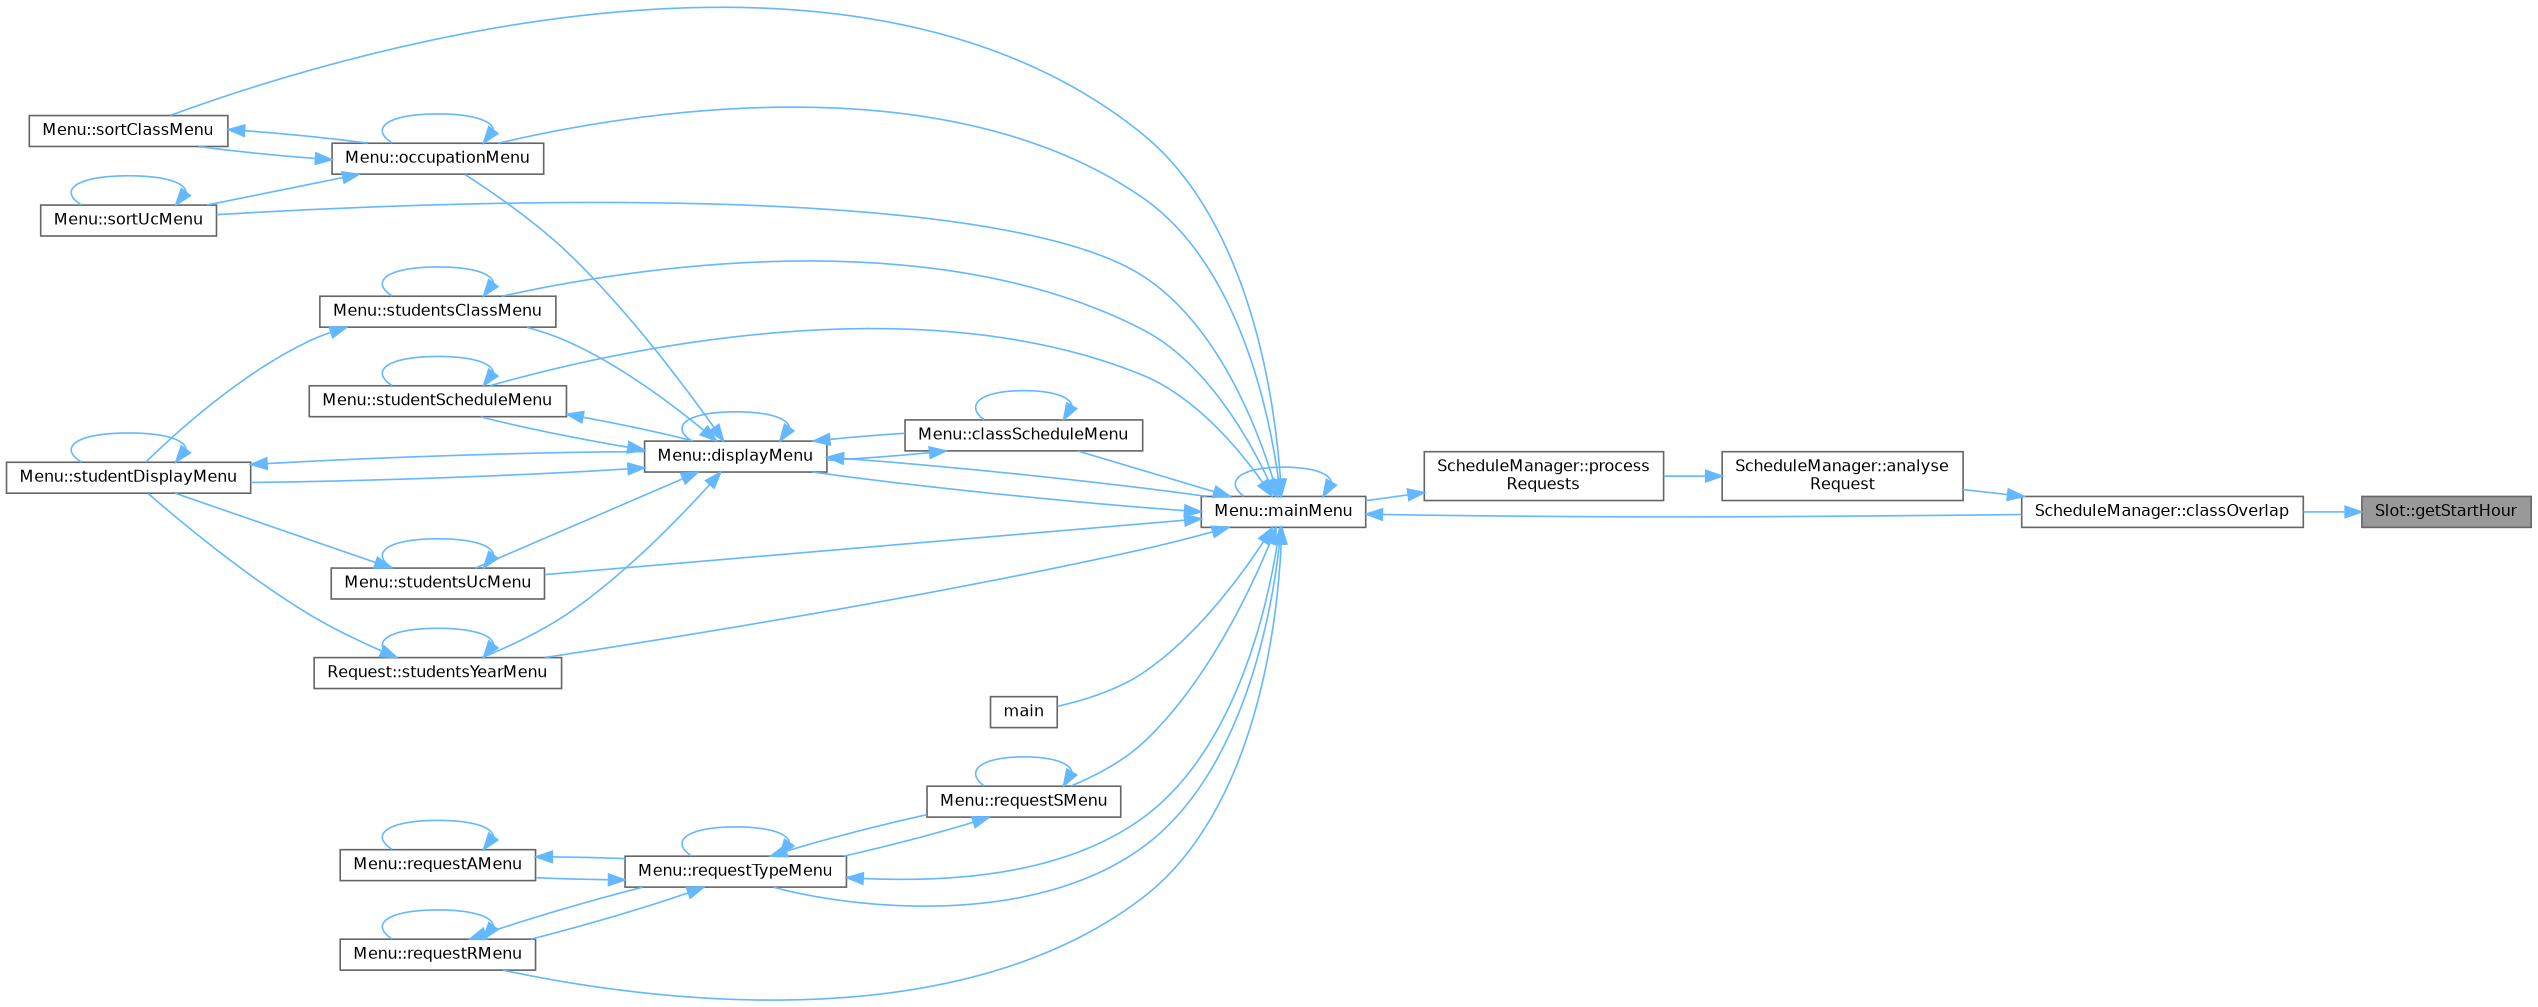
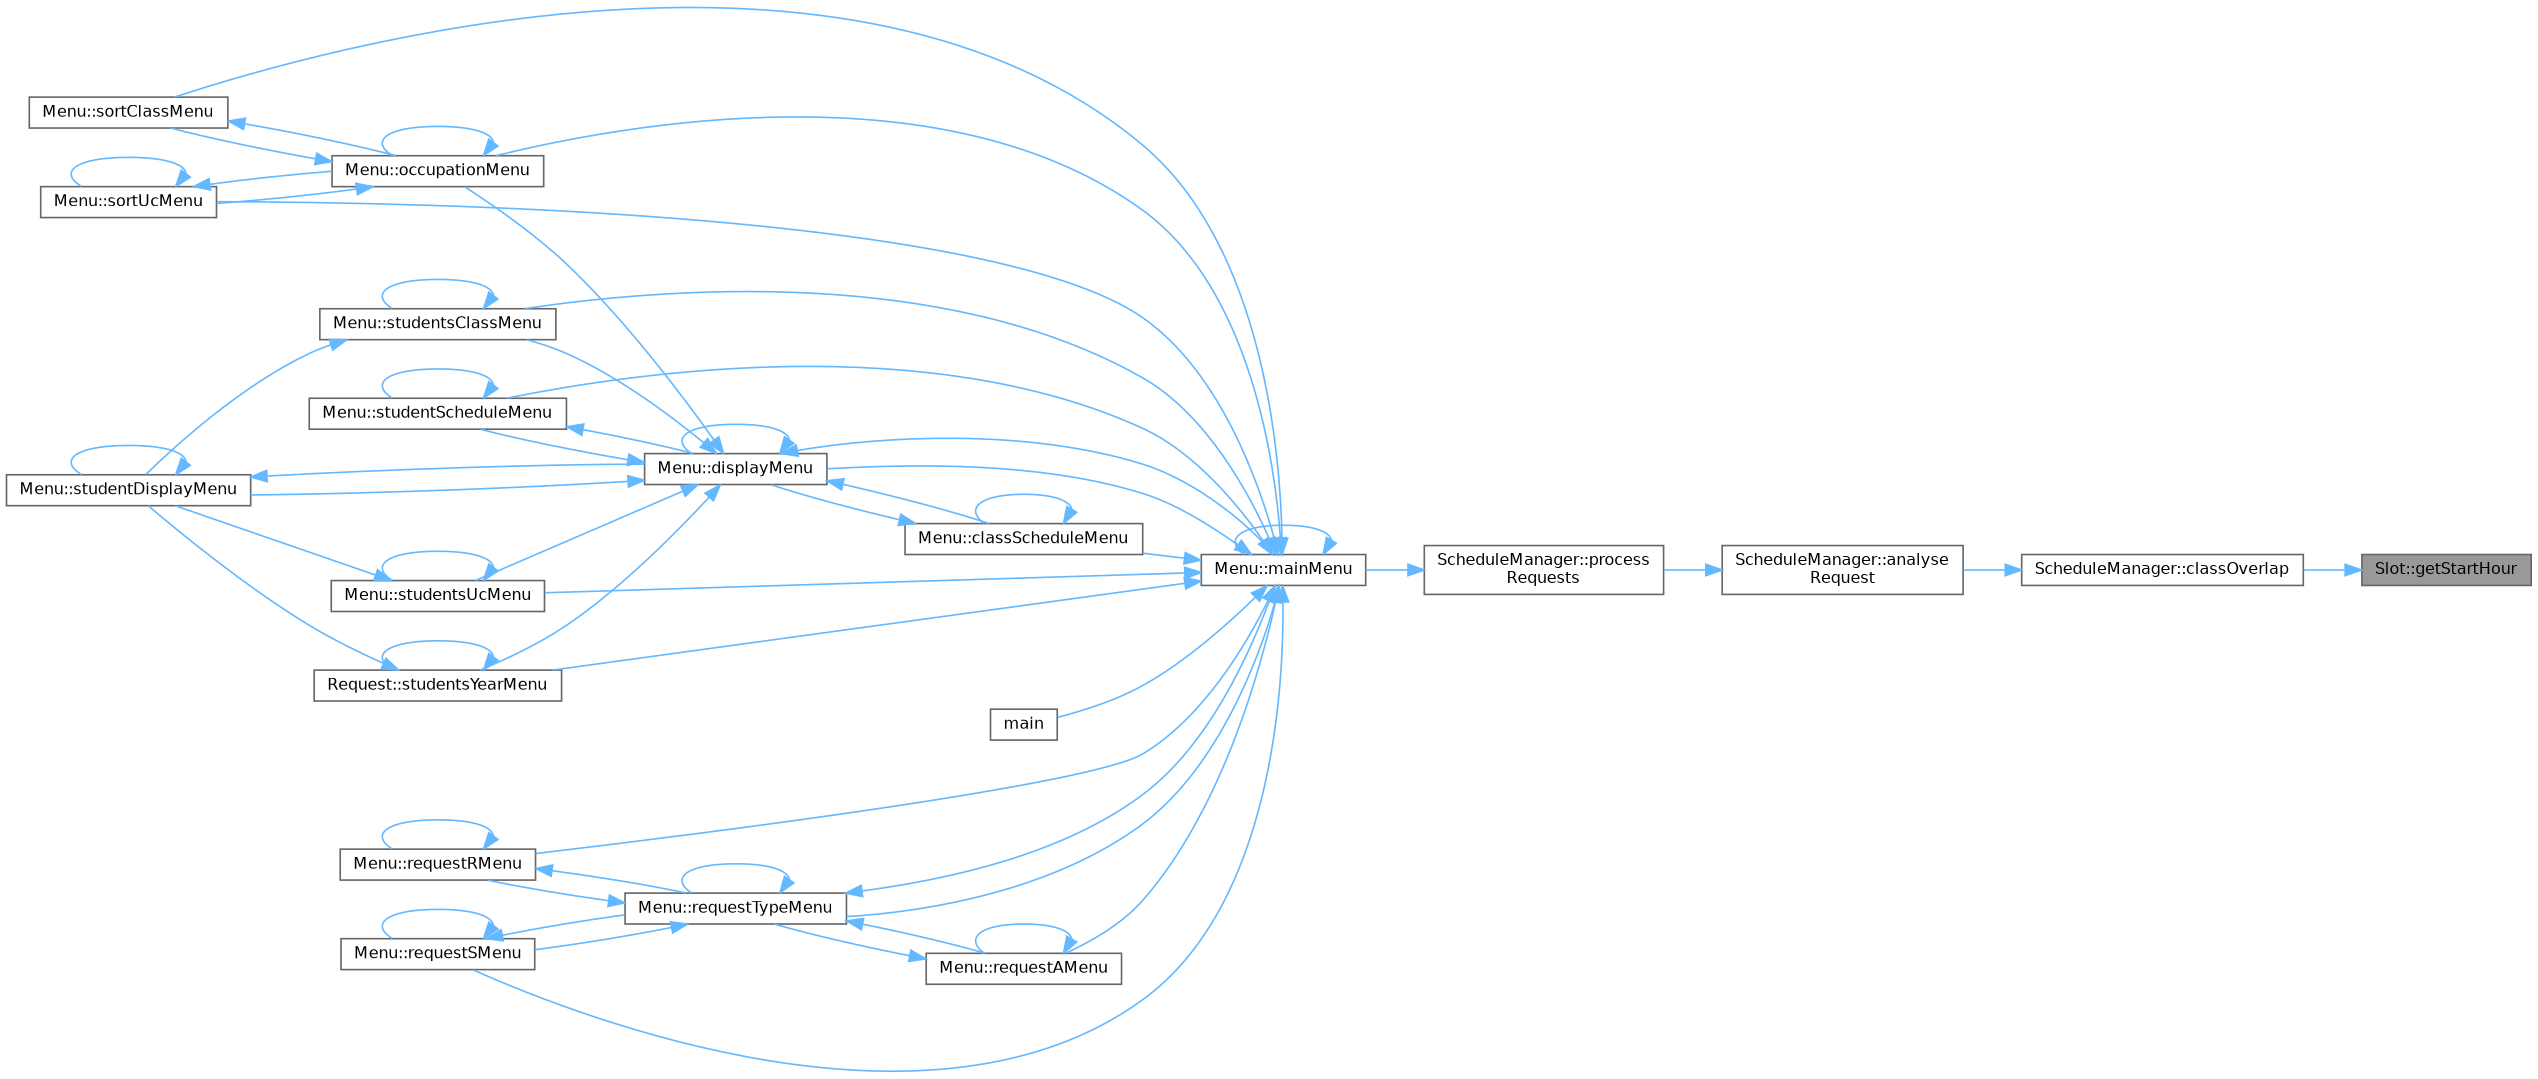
none -> (271, 177)
(1702, 517) -> (1207, 802)
